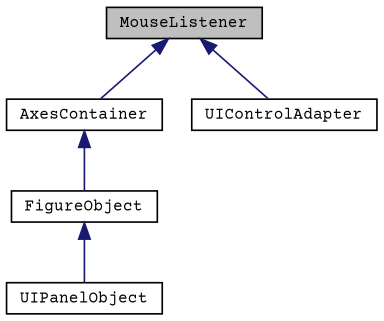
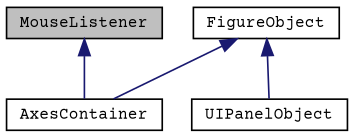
(284, 115) -> none
(84, 169) -> (168, 73)
